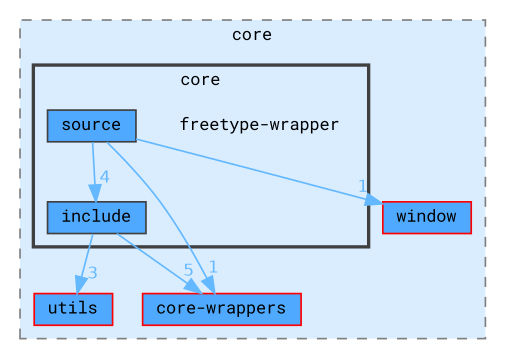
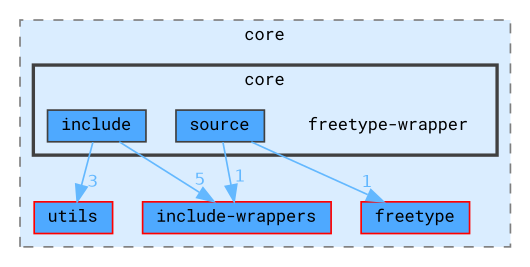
(94, 164) -> none
(427, 218) -> (415, 218)
(222, 309) -> (237, 218)
